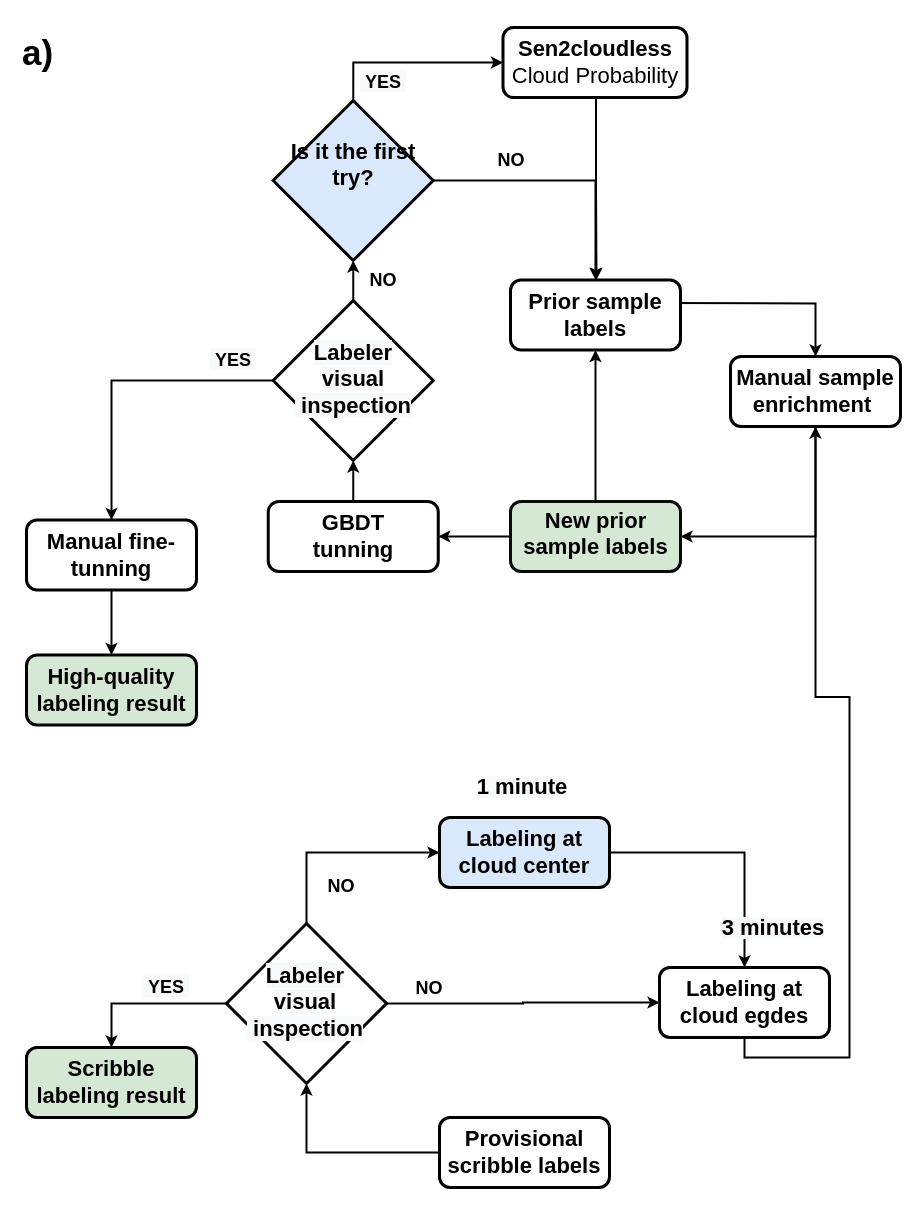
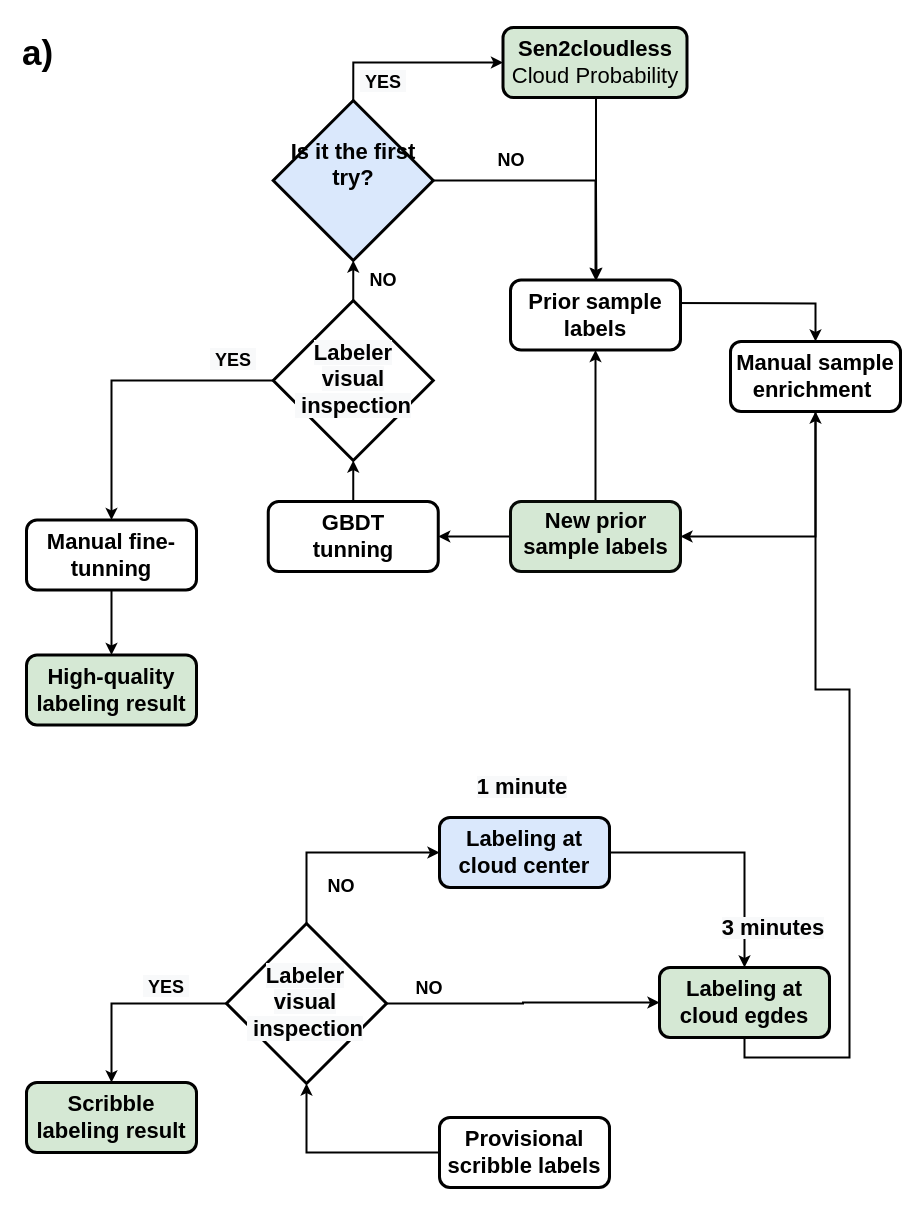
(595, 63) -> (595, 63)
(816, 392) -> (816, 377)
(745, 1003) -> (745, 1003)
(112, 1083) -> (112, 1118)
